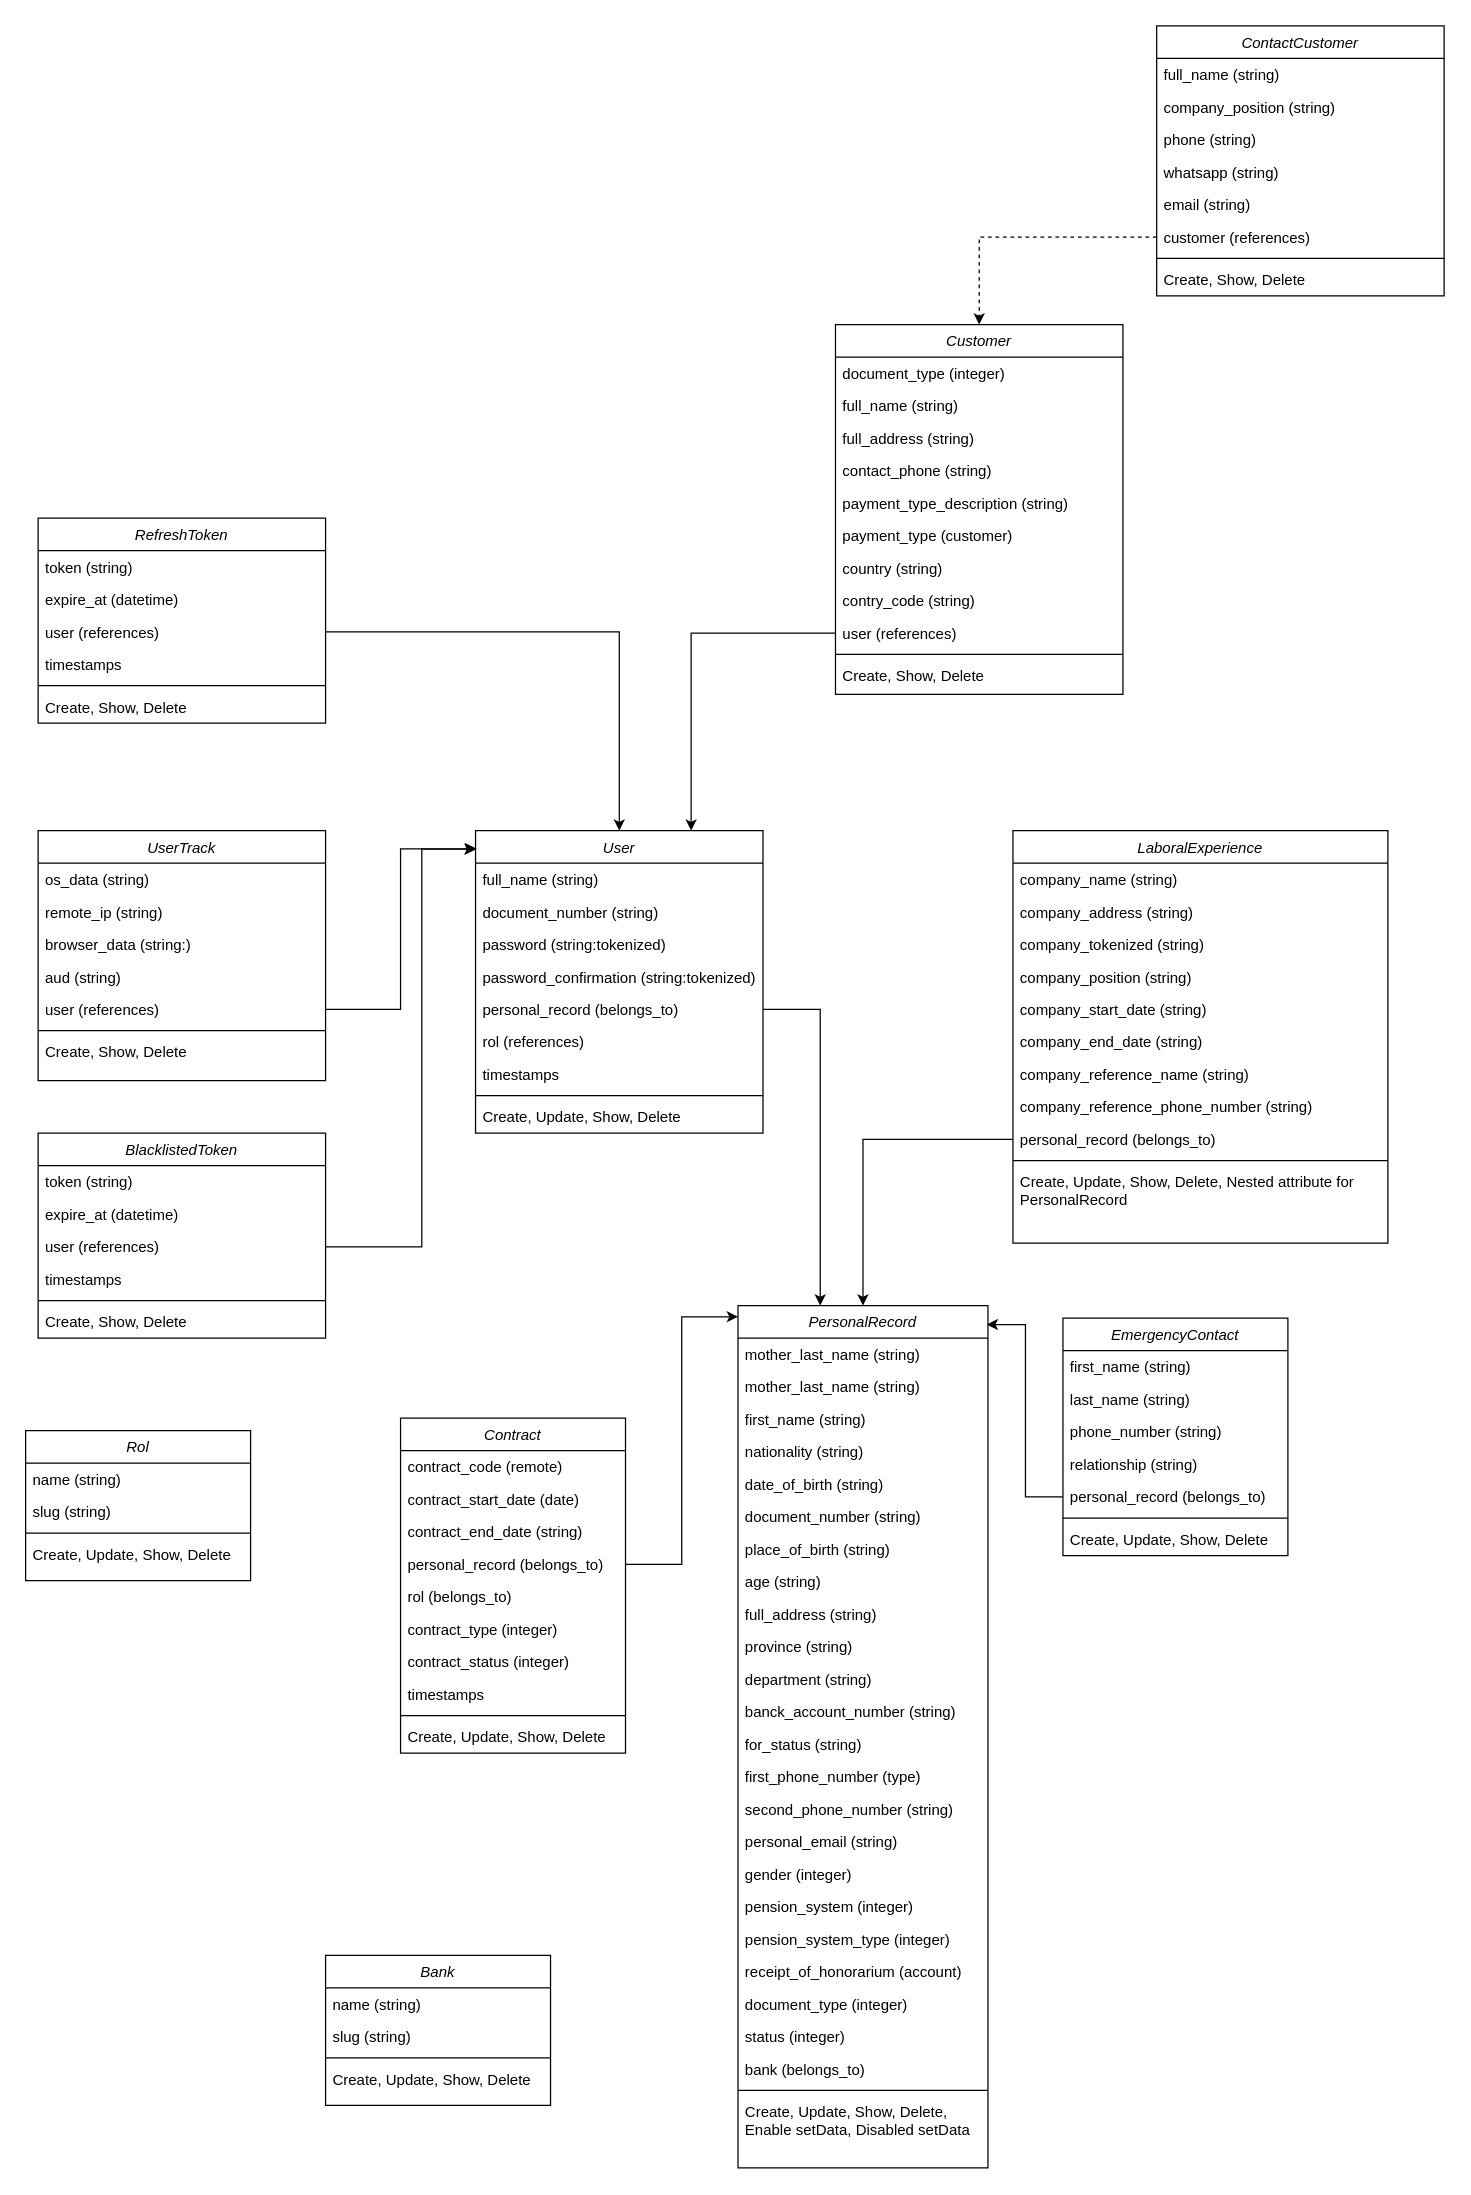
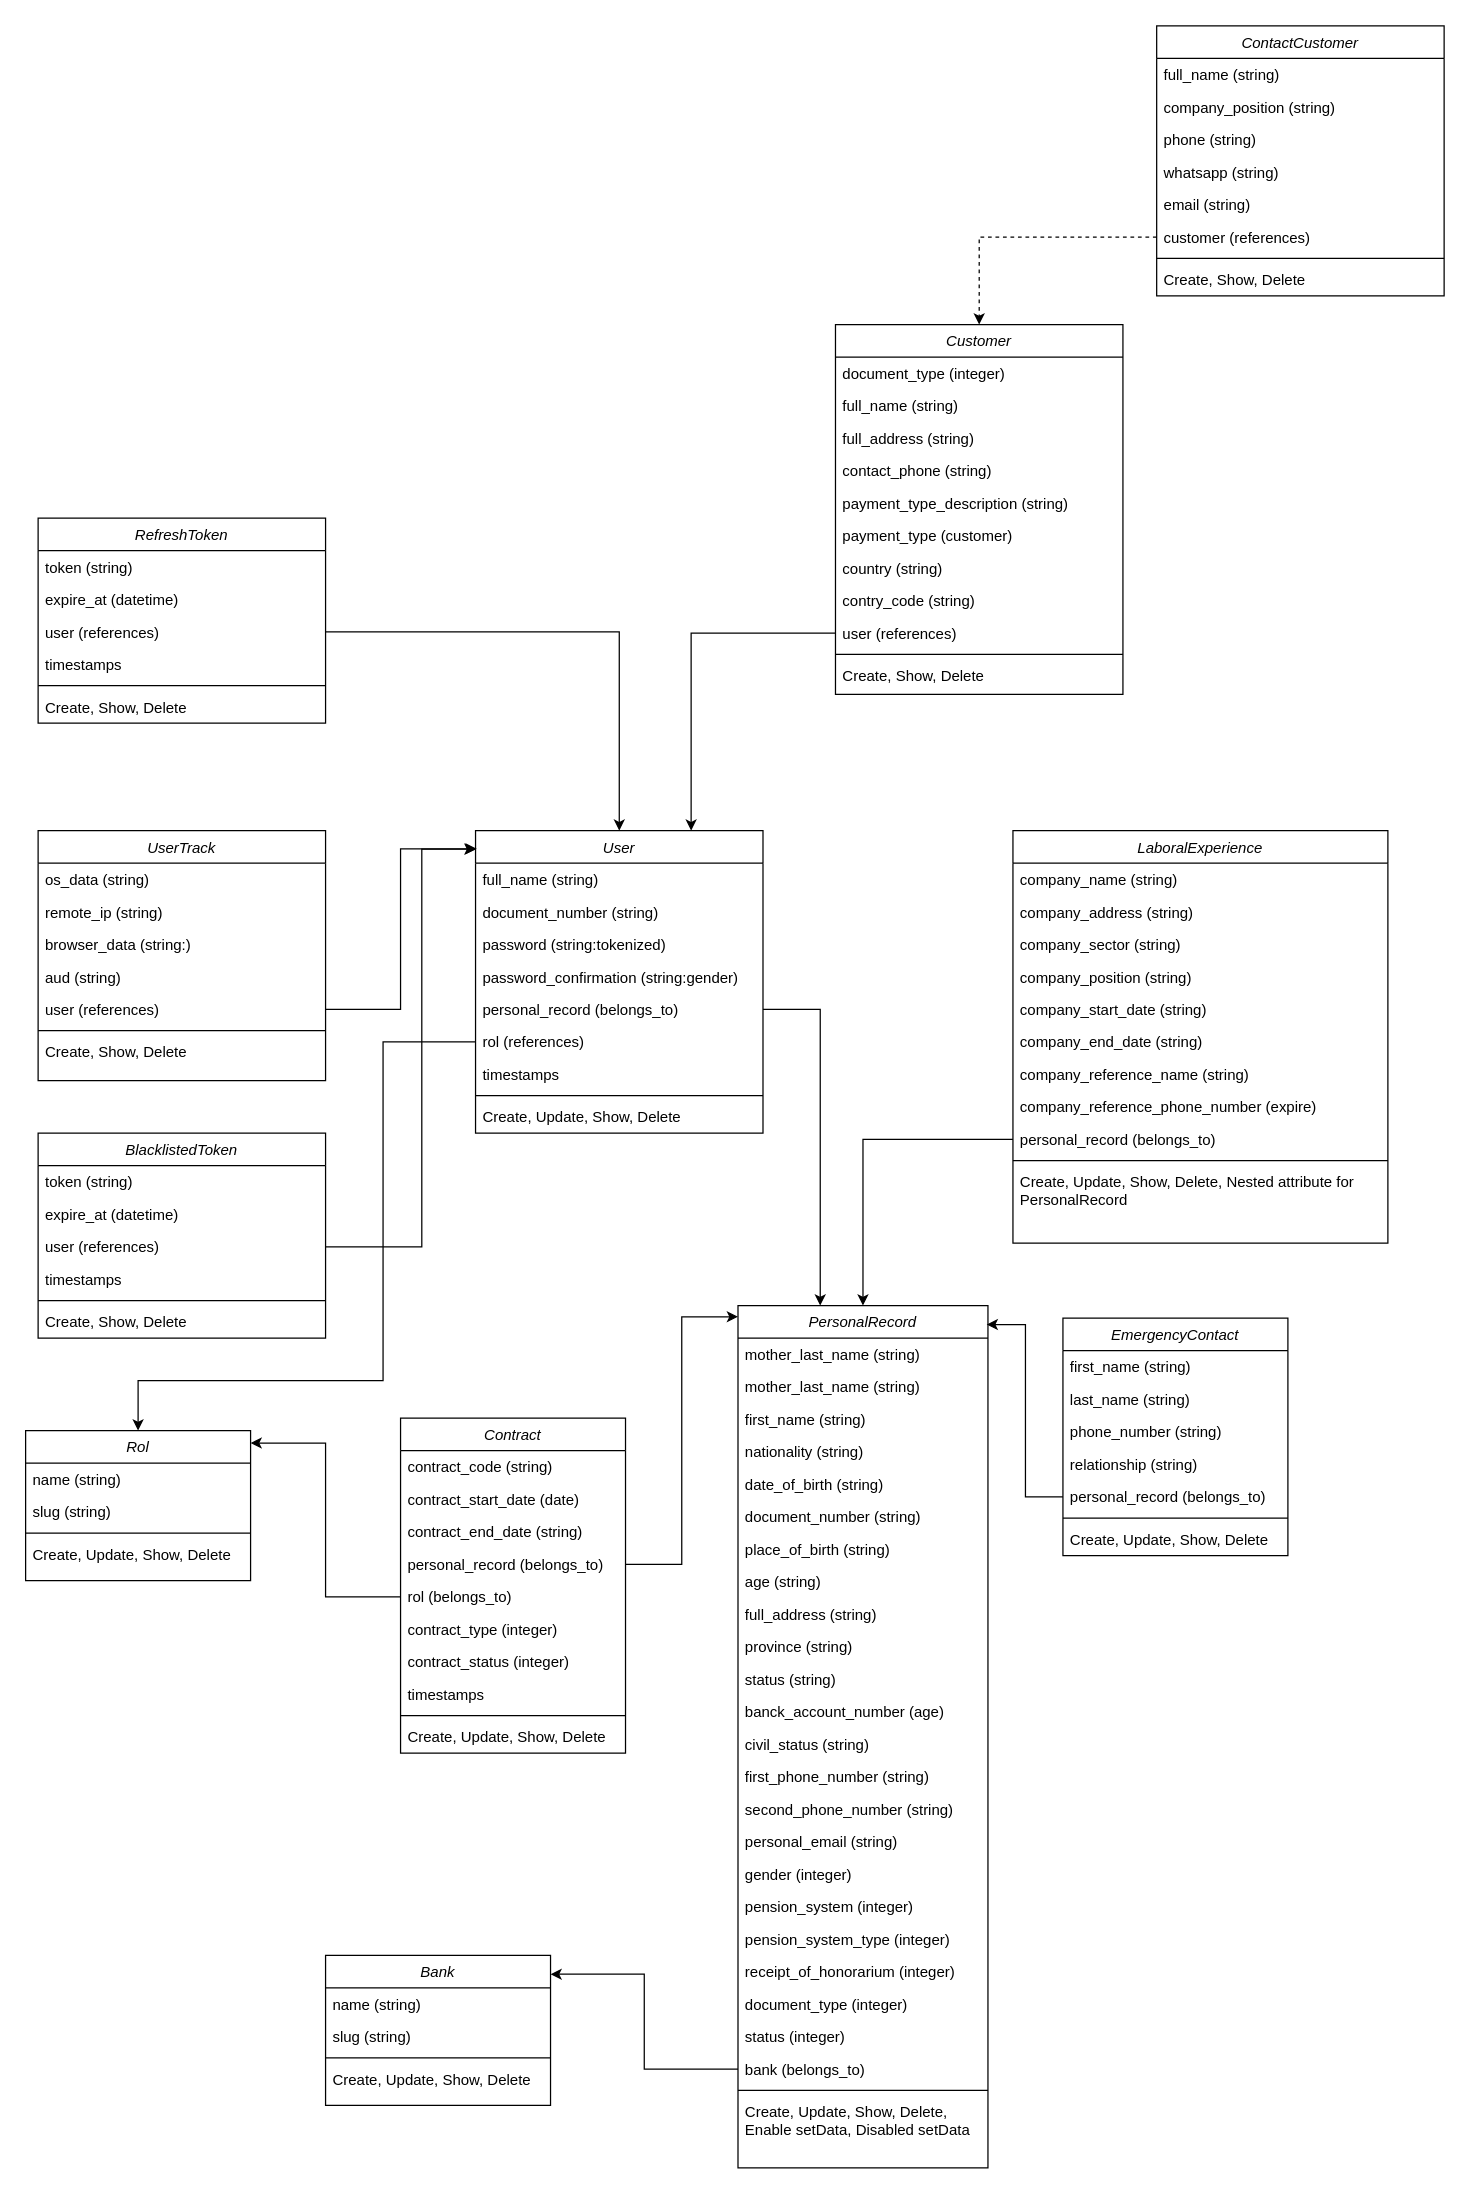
(1123, 945) -> (1113, 945)
(639, 978) -> (628, 978)
(1180, 1108) -> (1180, 1108)
none -> (383, 1310)
(498, 1468) -> (496, 1468)
none -> (326, 1523)
(821, 1680) -> (804, 1680)
(863, 1713) -> (852, 1713)
(821, 1745) -> (823, 1745)
(846, 1778) -> (853, 1778)
(869, 1973) -> (867, 1973)
none -> (644, 2025)
